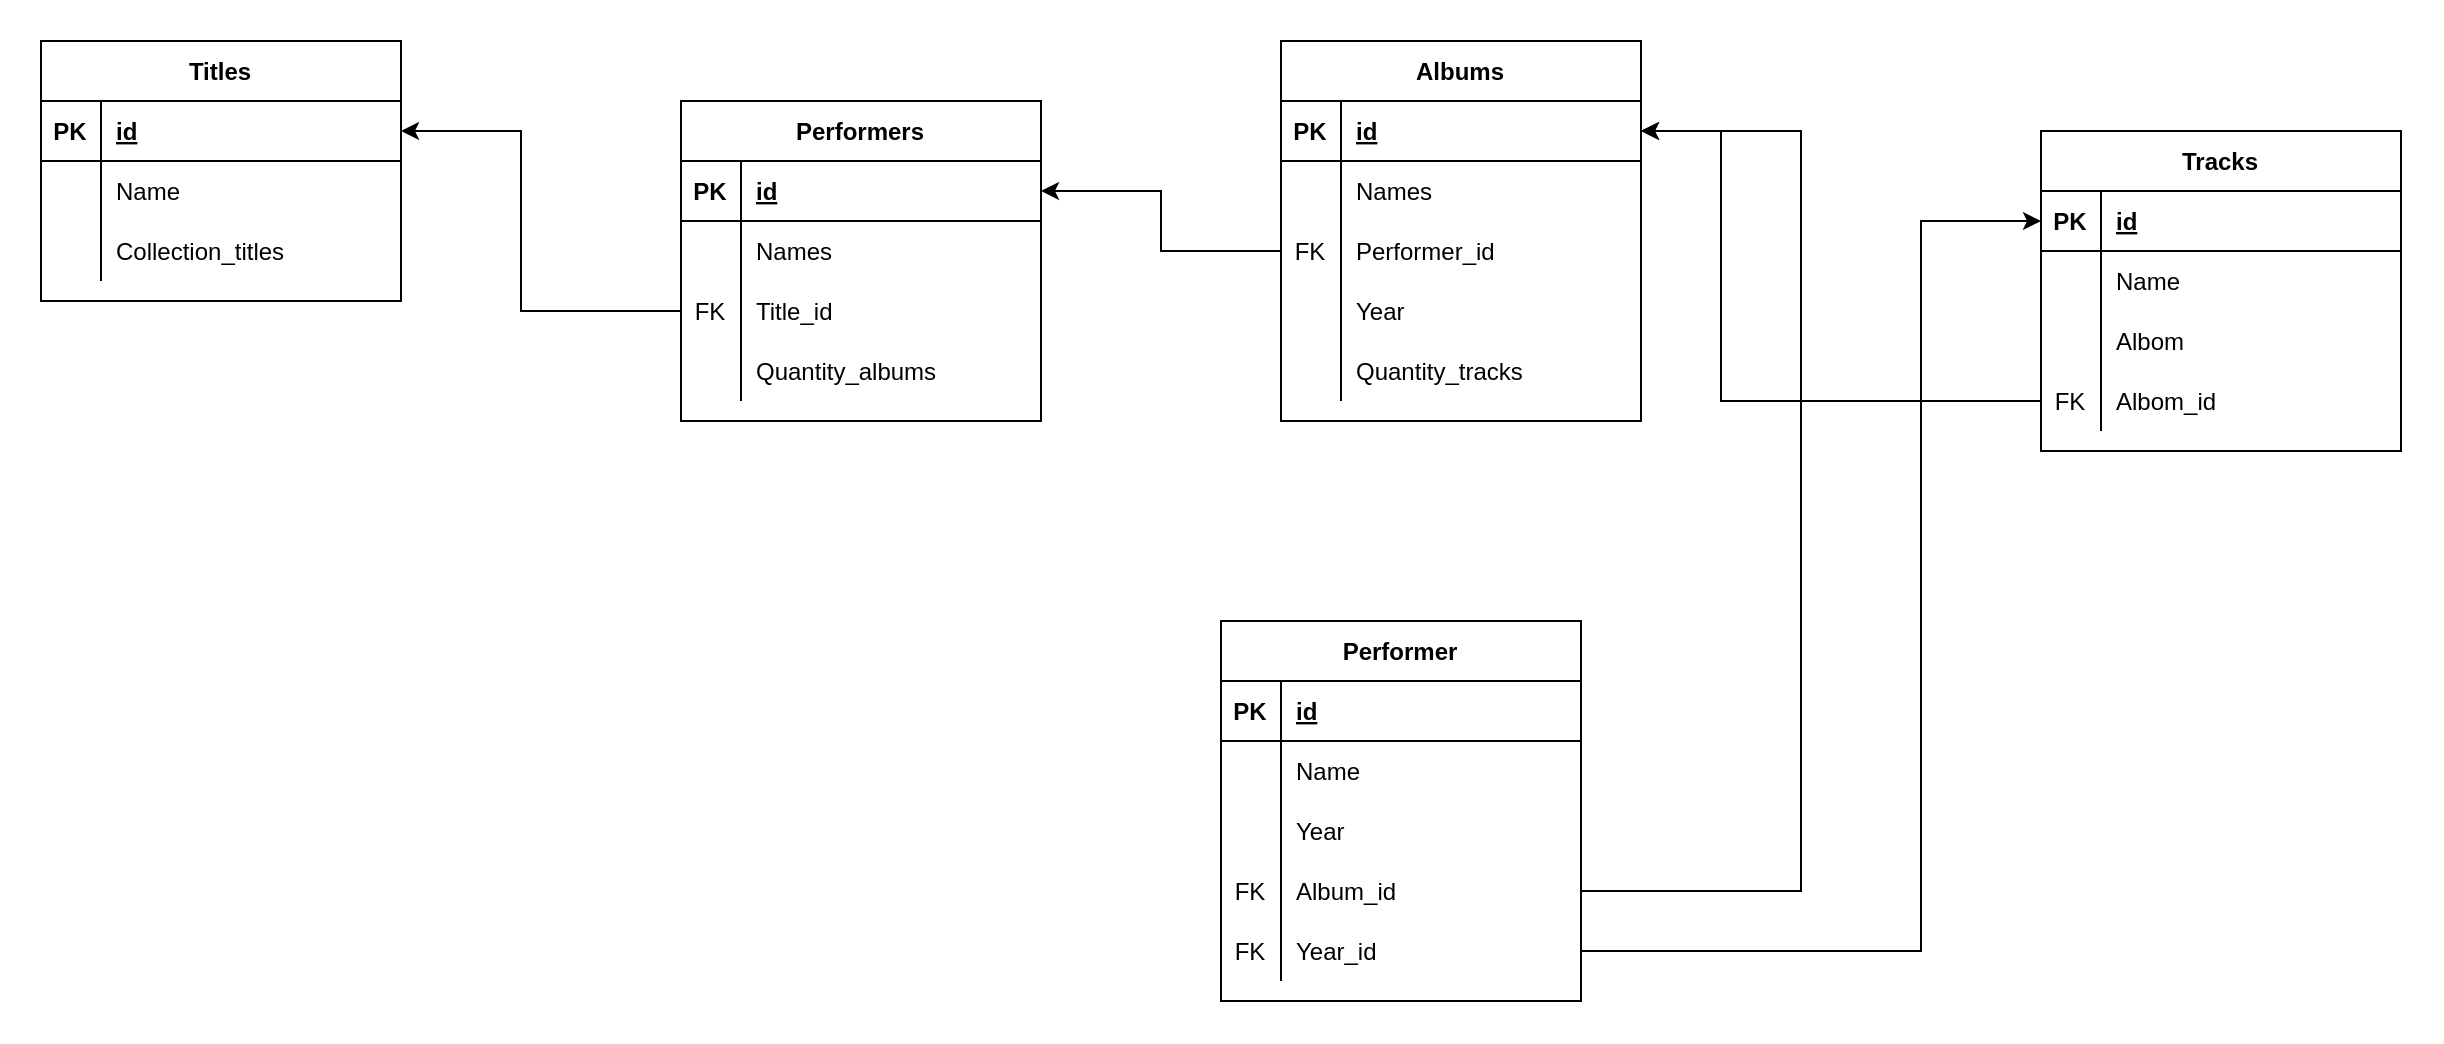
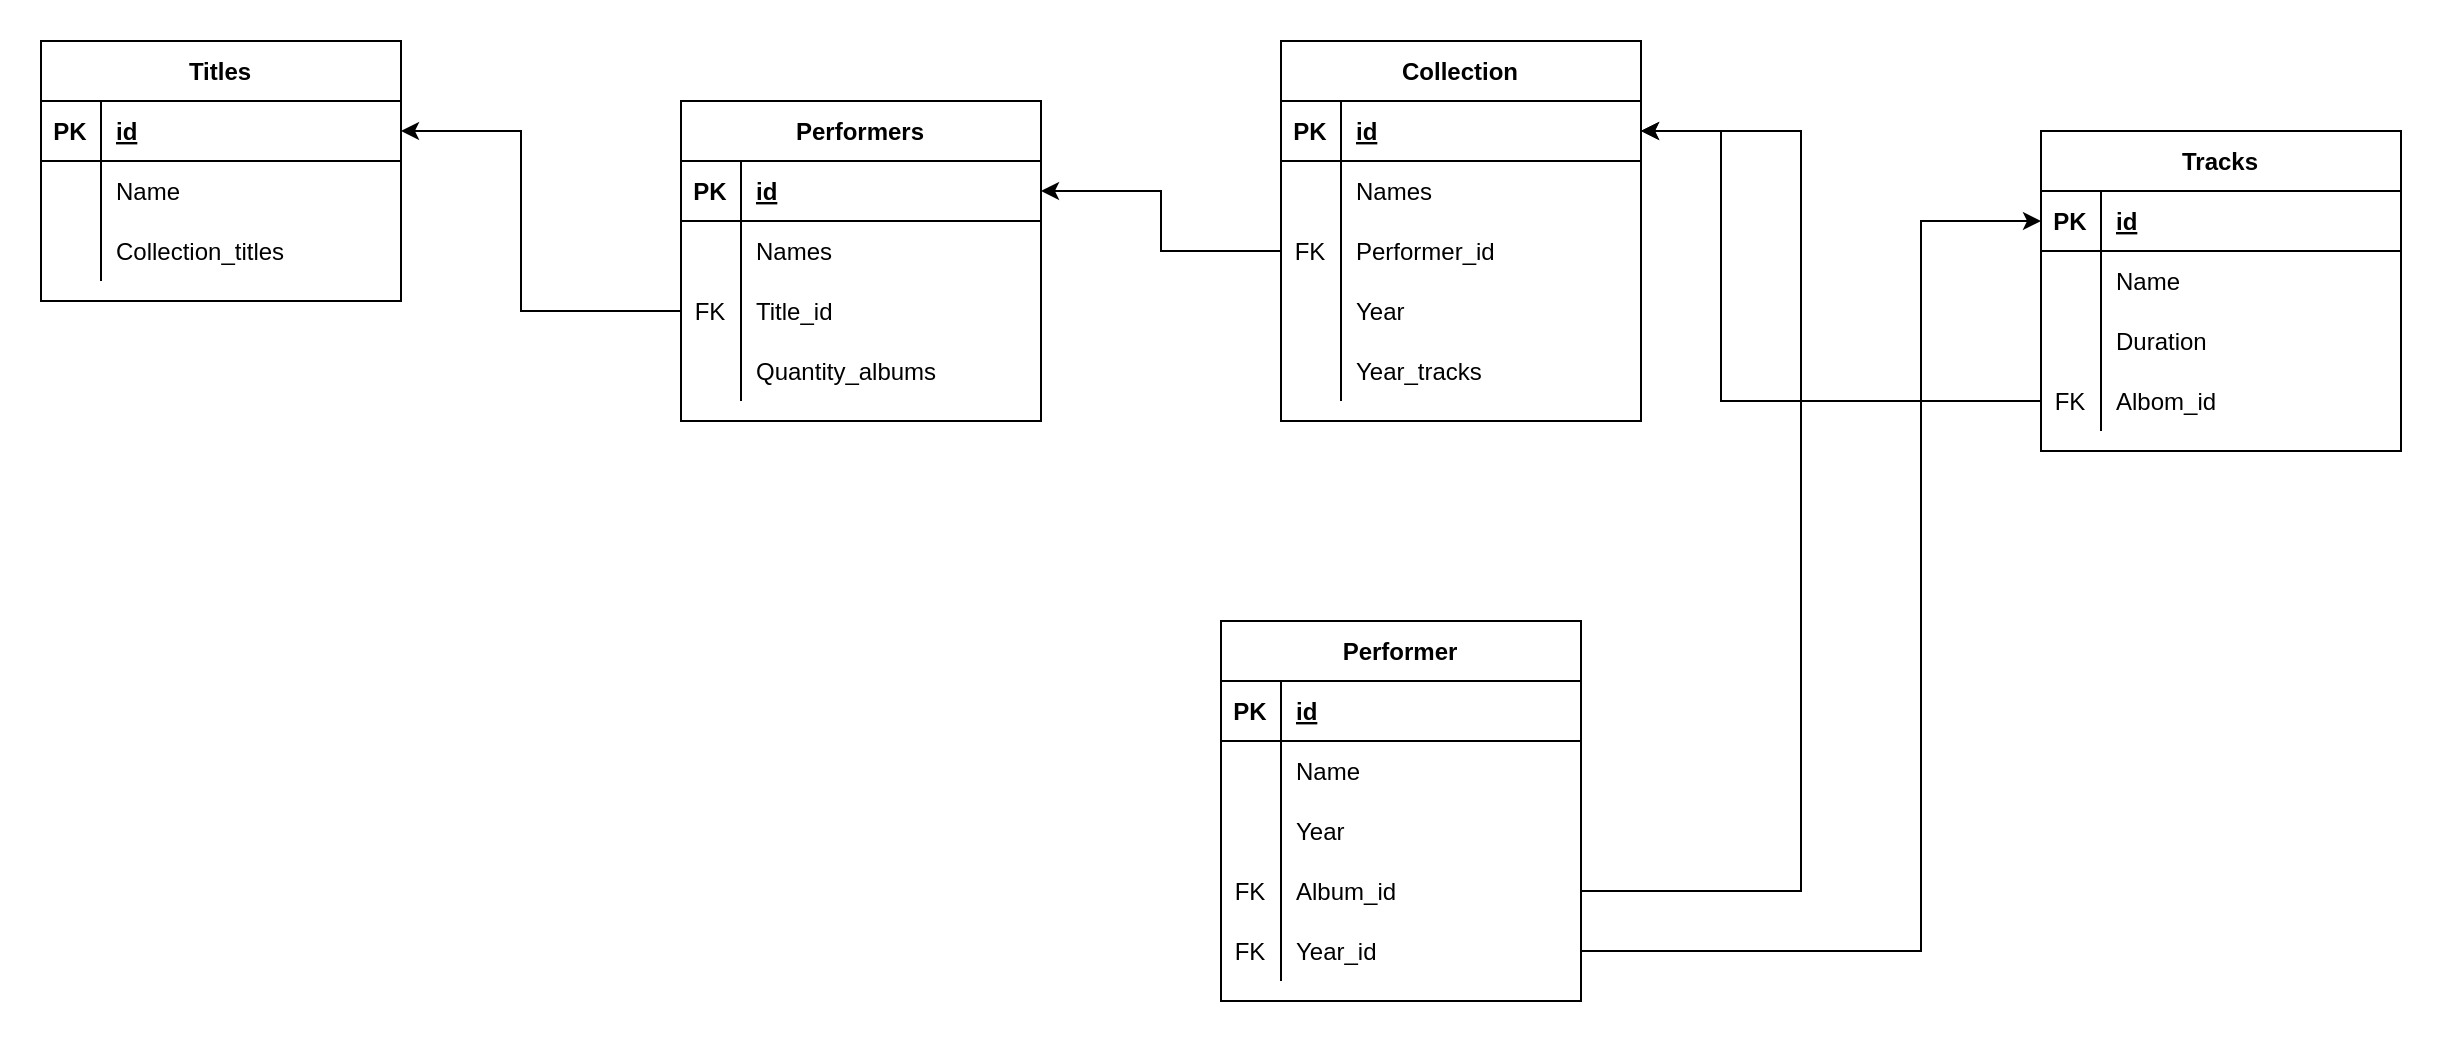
(1460, 72) -> (1460, 72)
(2146, 342) -> (2167, 342)
(1454, 372) -> (1430, 372)
